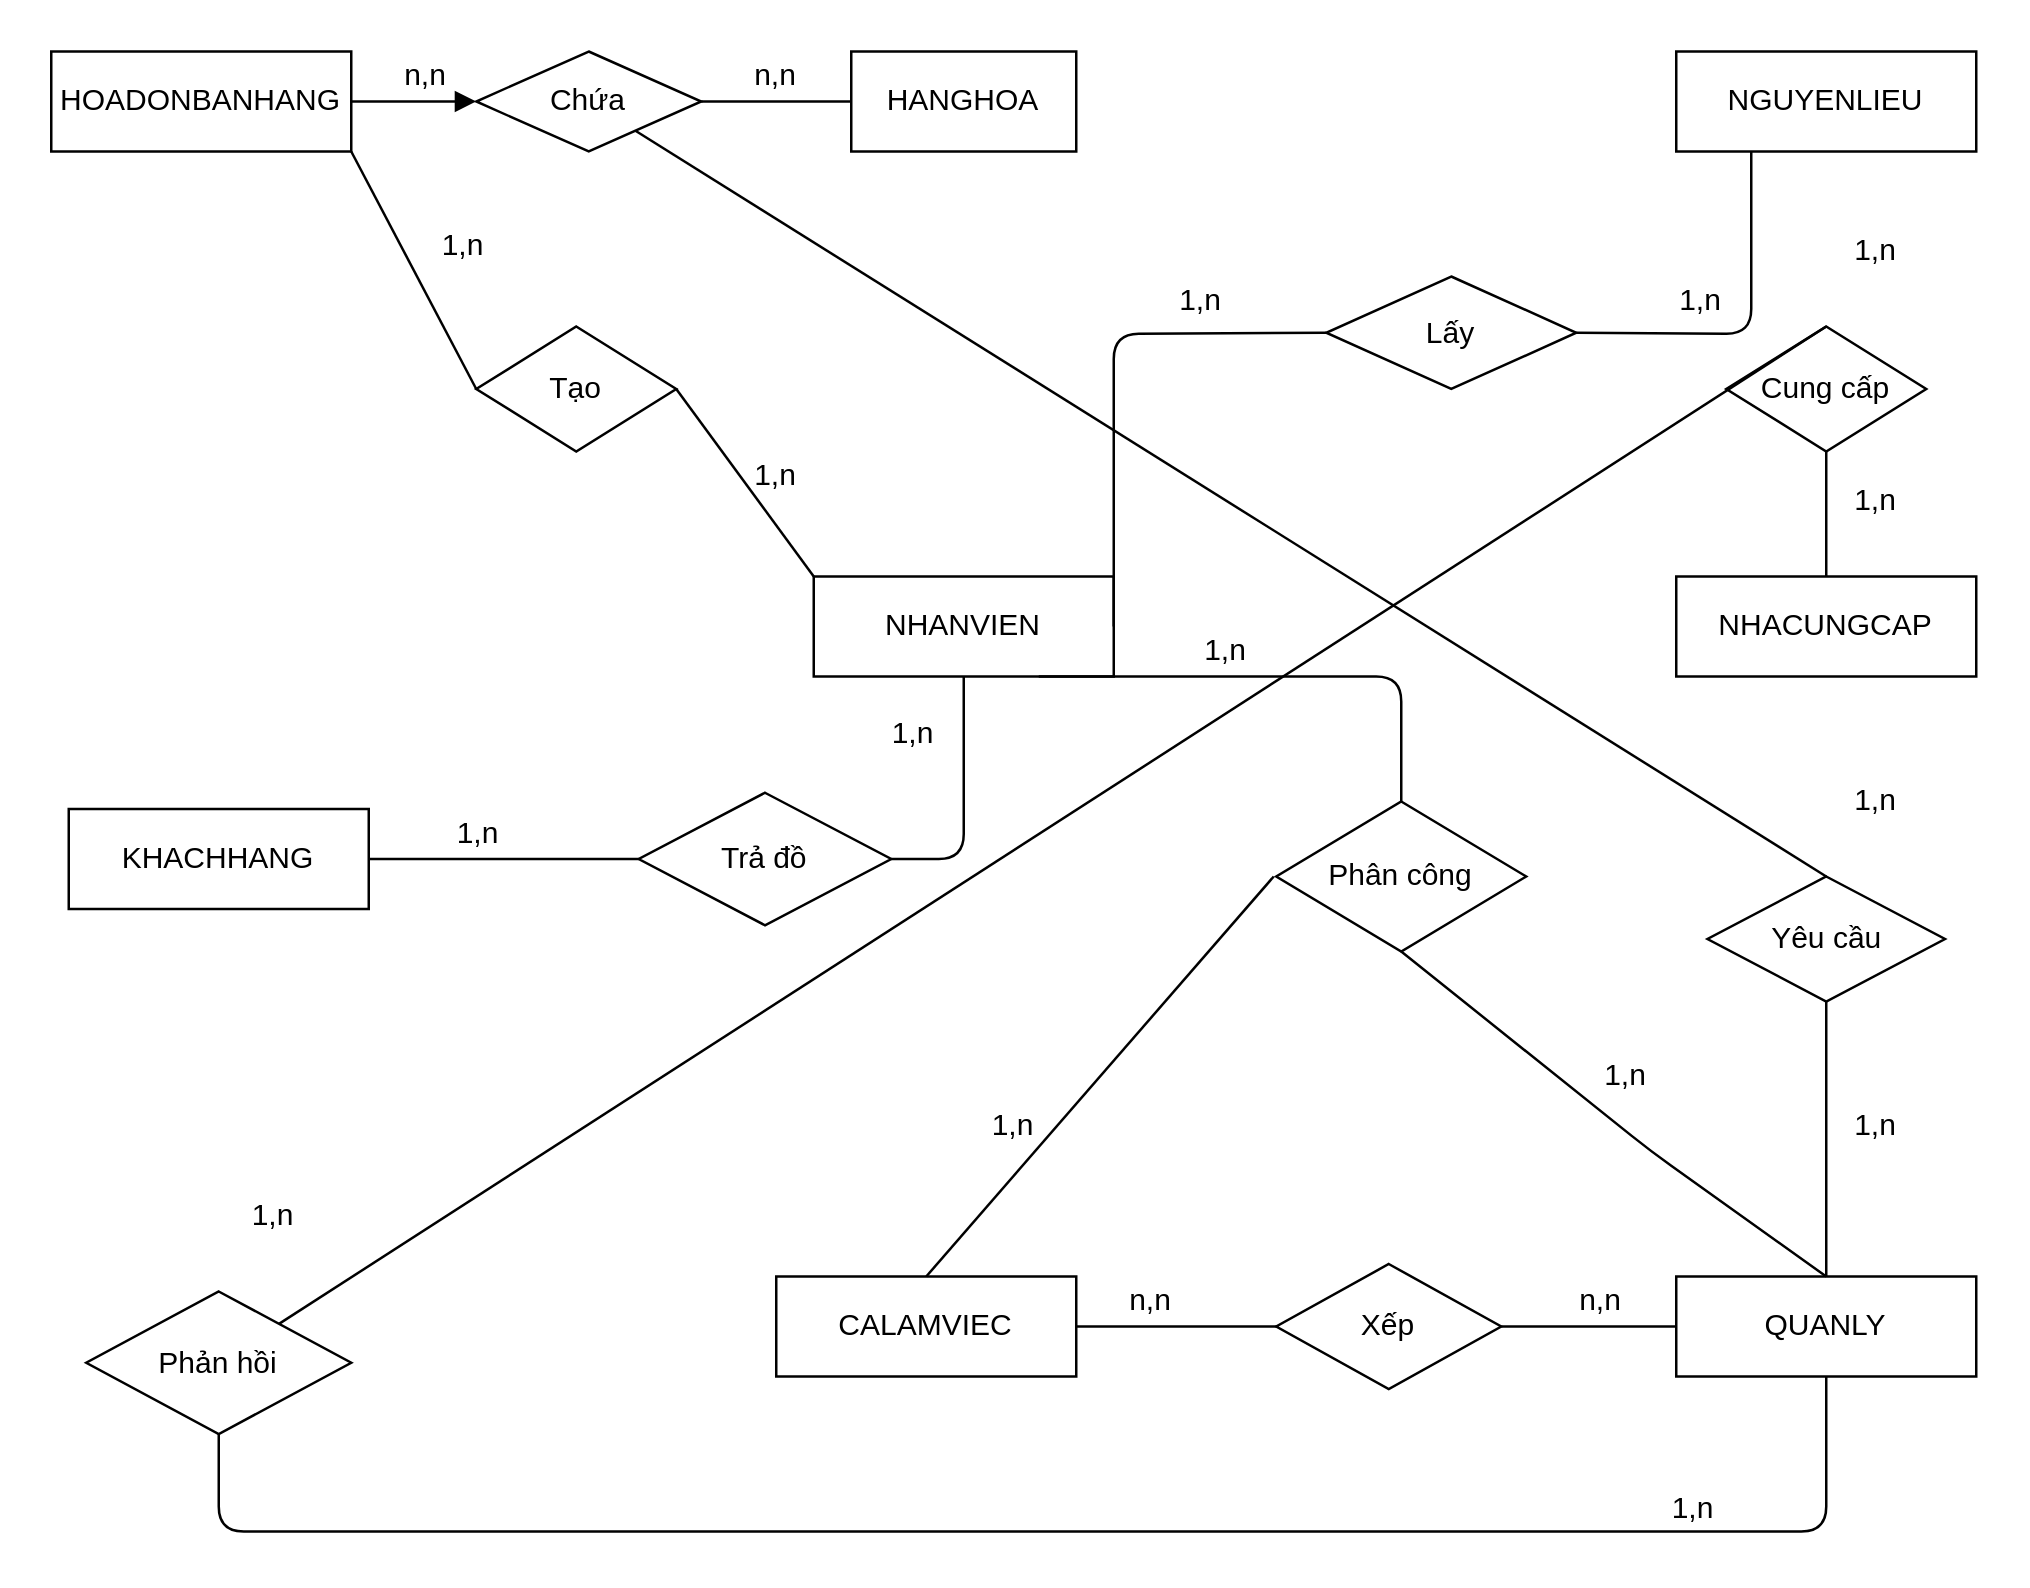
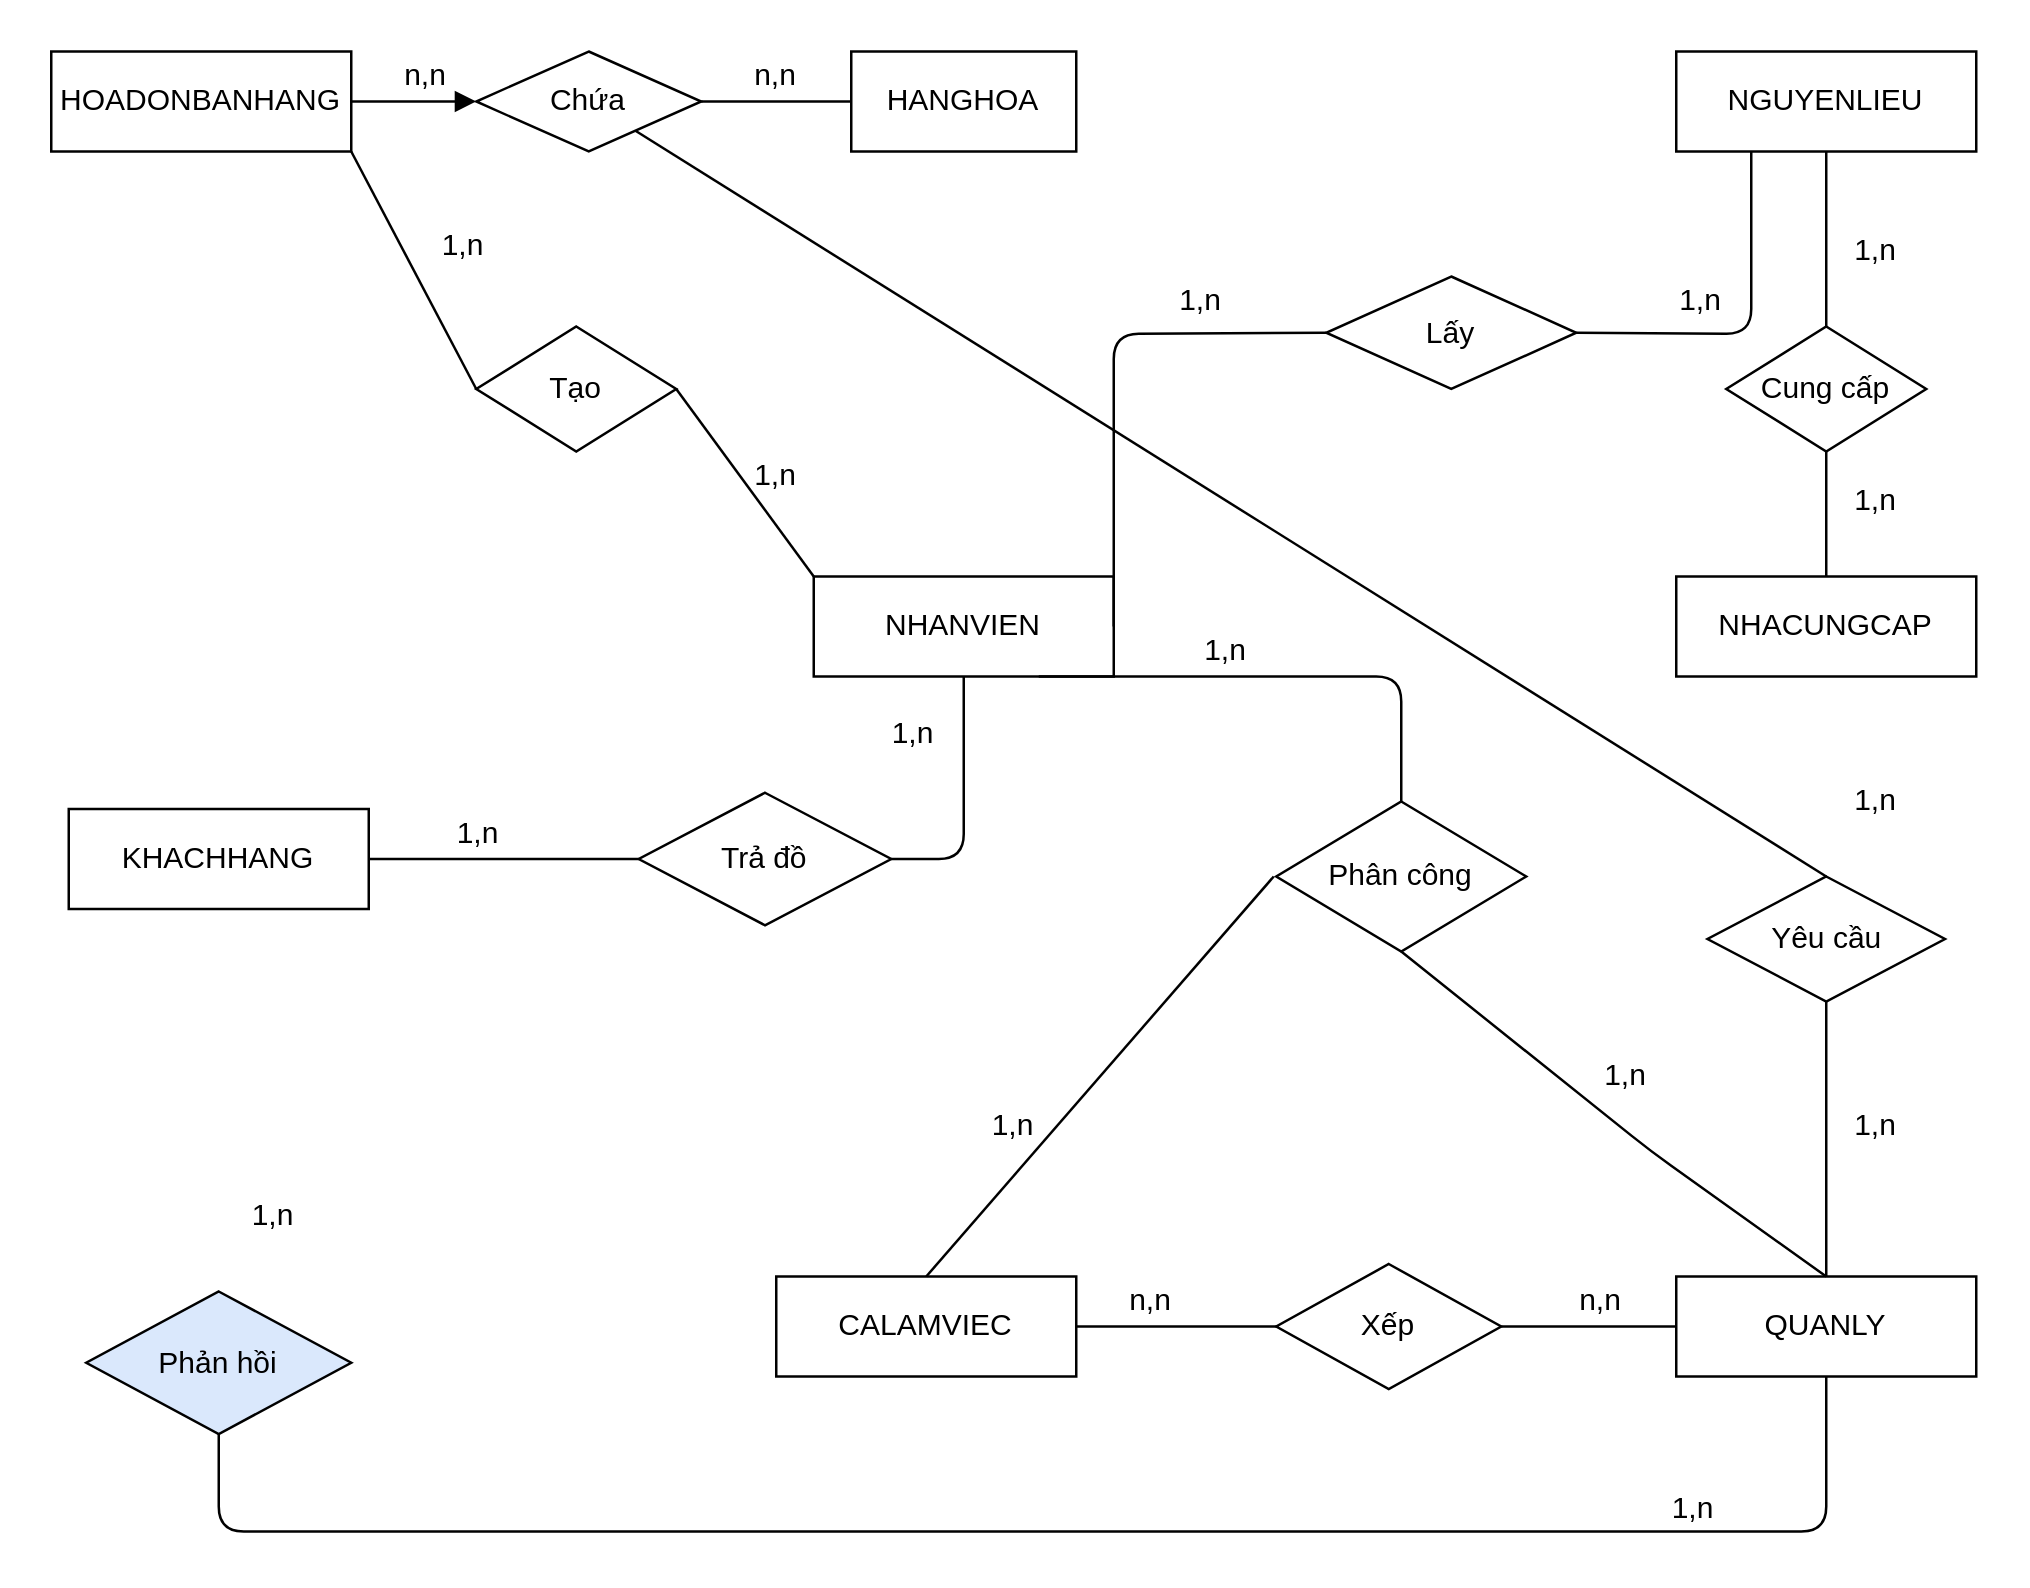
(778, 1002) -> (1826, 239)
(219, 1363) -> (219, 1363)
